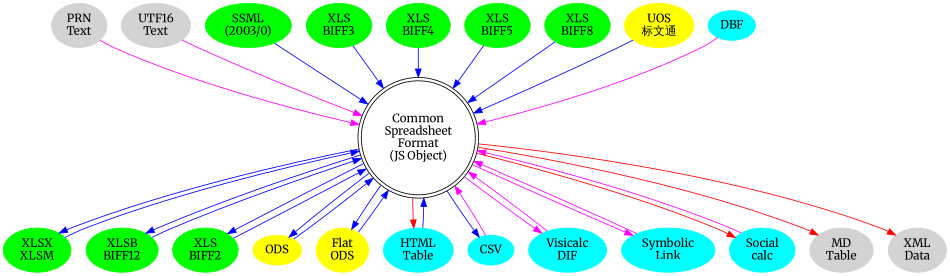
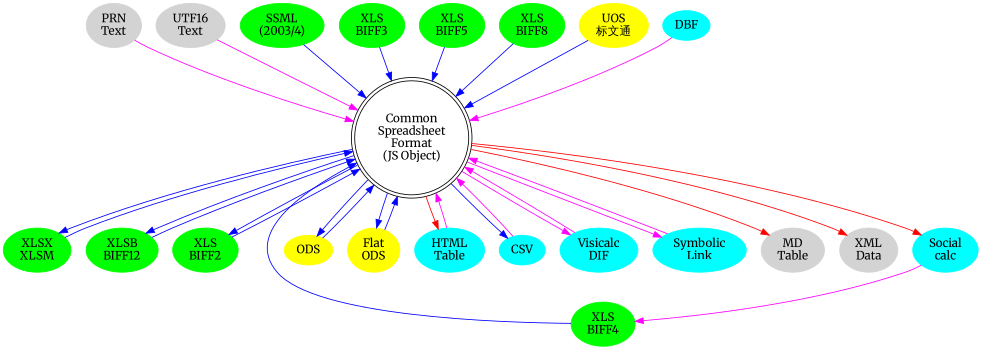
(248, 25) -> (282, 25)
(666, 204) -> (784, 302)
(423, 217) -> (443, 215)
